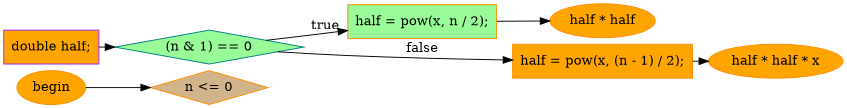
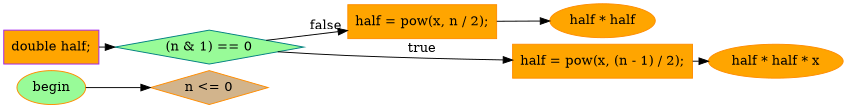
(422, 22) -> (422, 22)
(326, 26) -> (326, 26)
(422, 48) -> (422, 48)
(51, 88) -> (51, 88)
